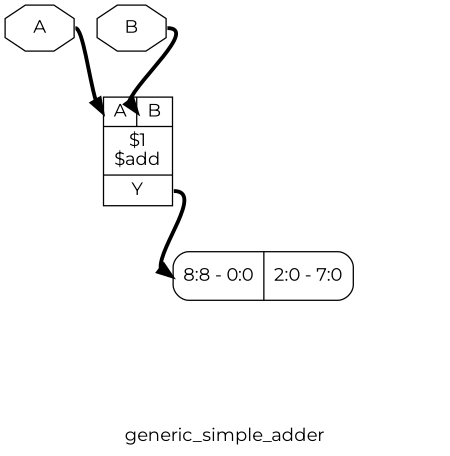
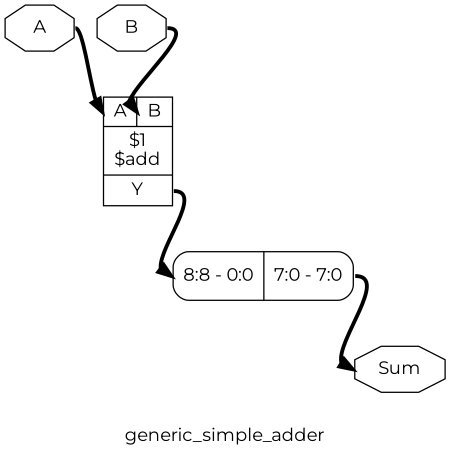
(309, 275) -> (309, 275)
none -> (400, 369)
